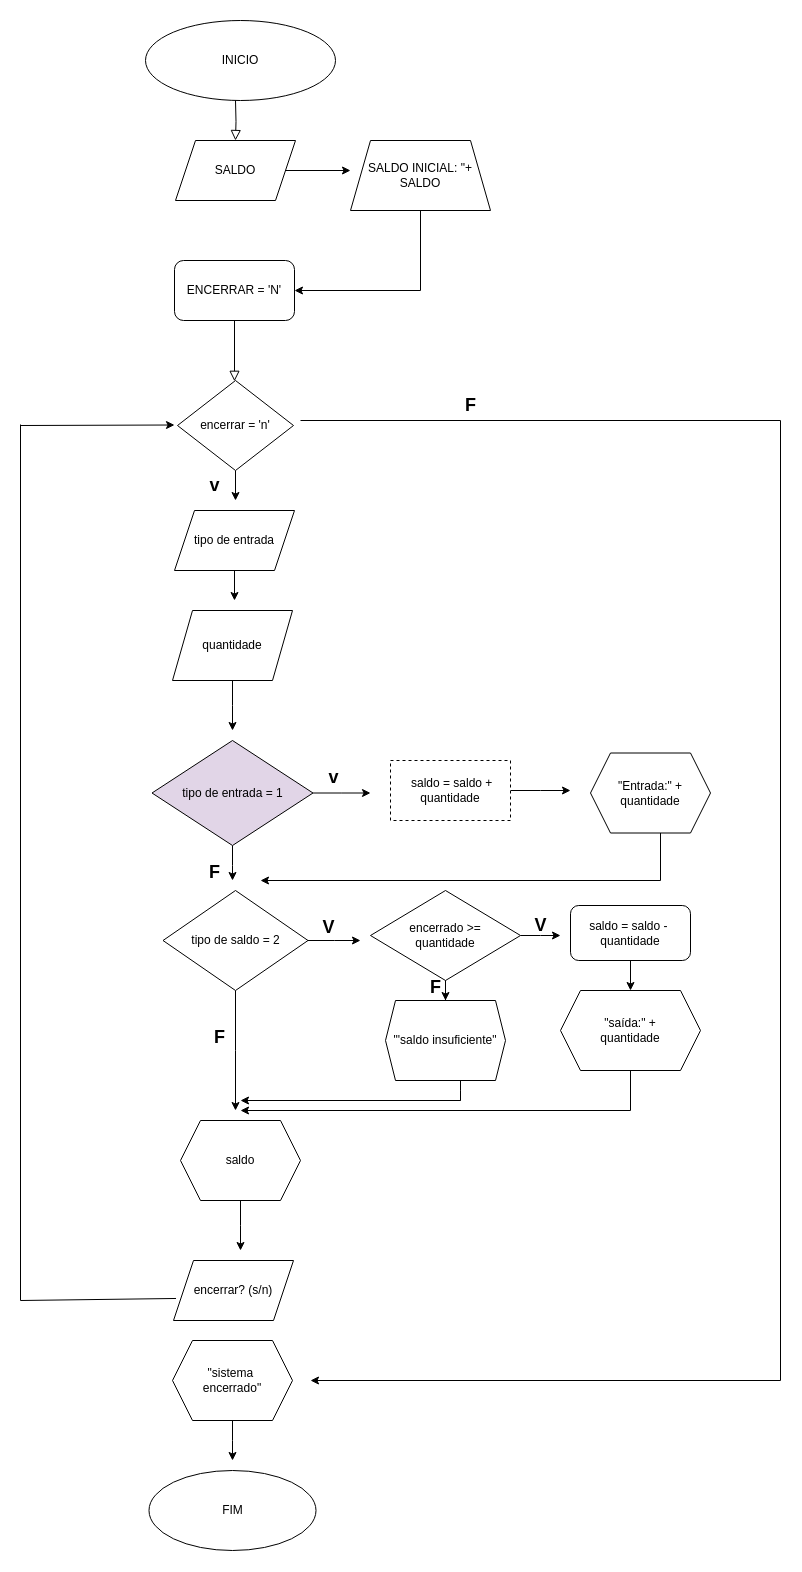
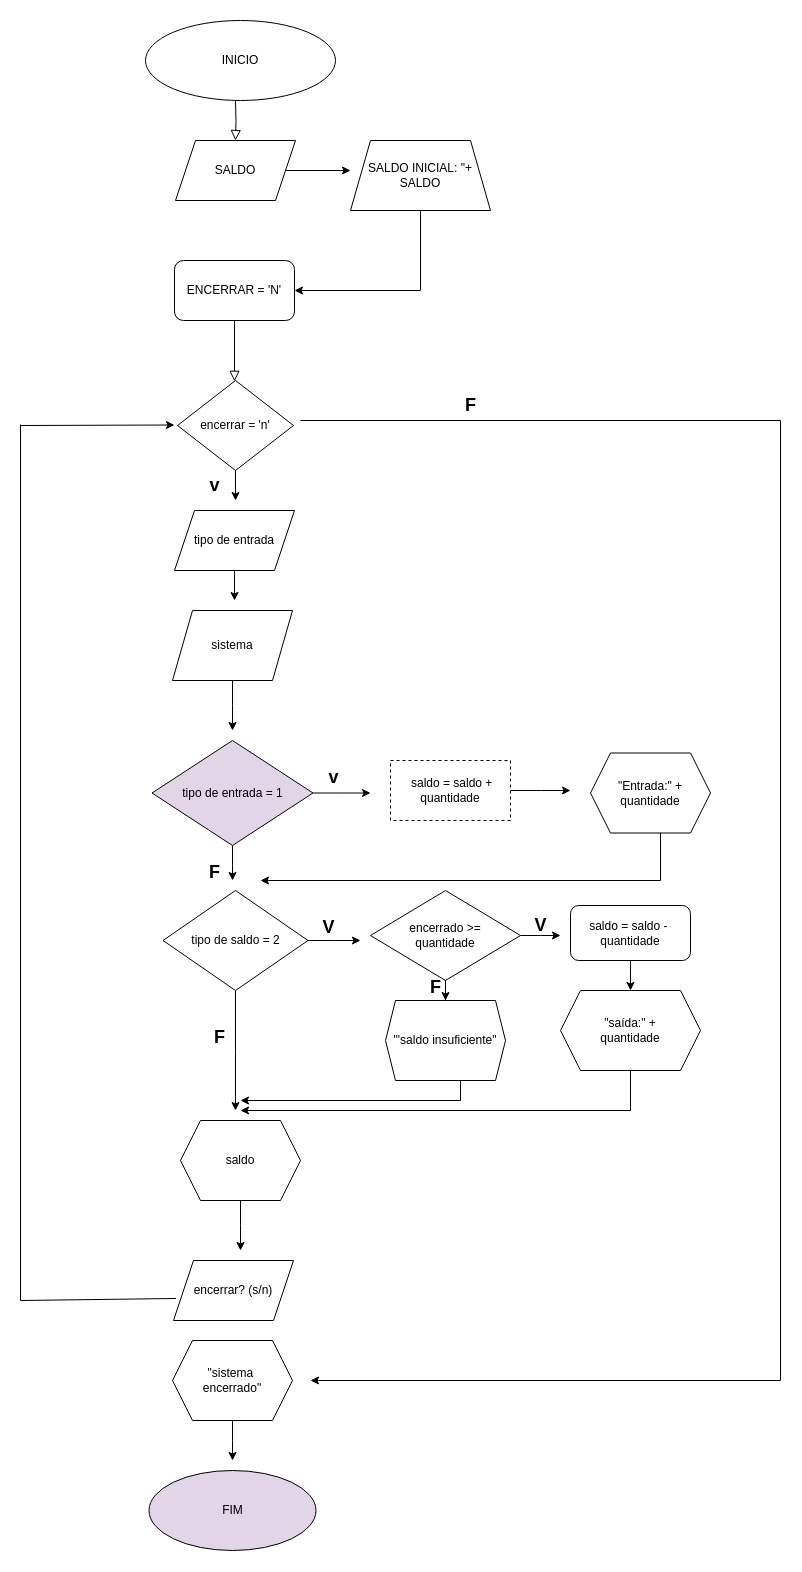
(233, 646) -> (233, 646)
(233, 1511) -> (233, 1511)
